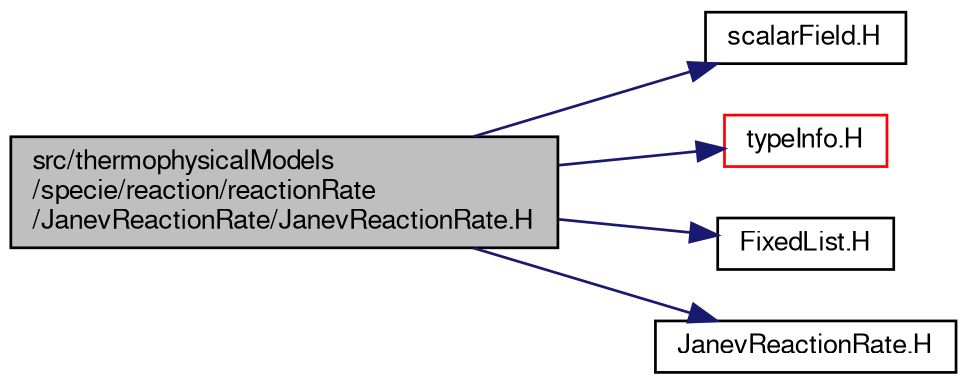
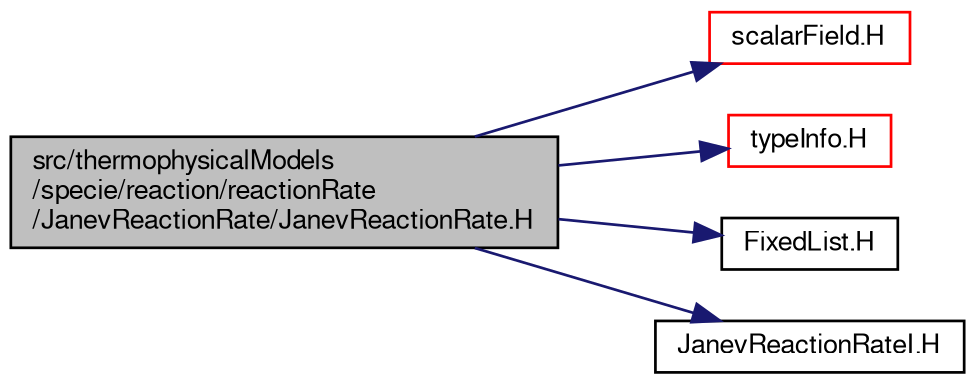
(806, 38) -> (810, 38)
(806, 347) -> (810, 347)
